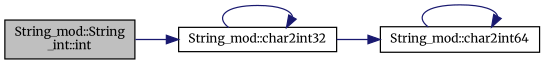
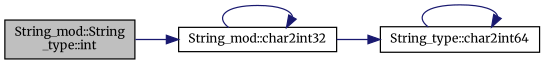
(70, 39) -> (70, 39)
(460, 39) -> (460, 39)
